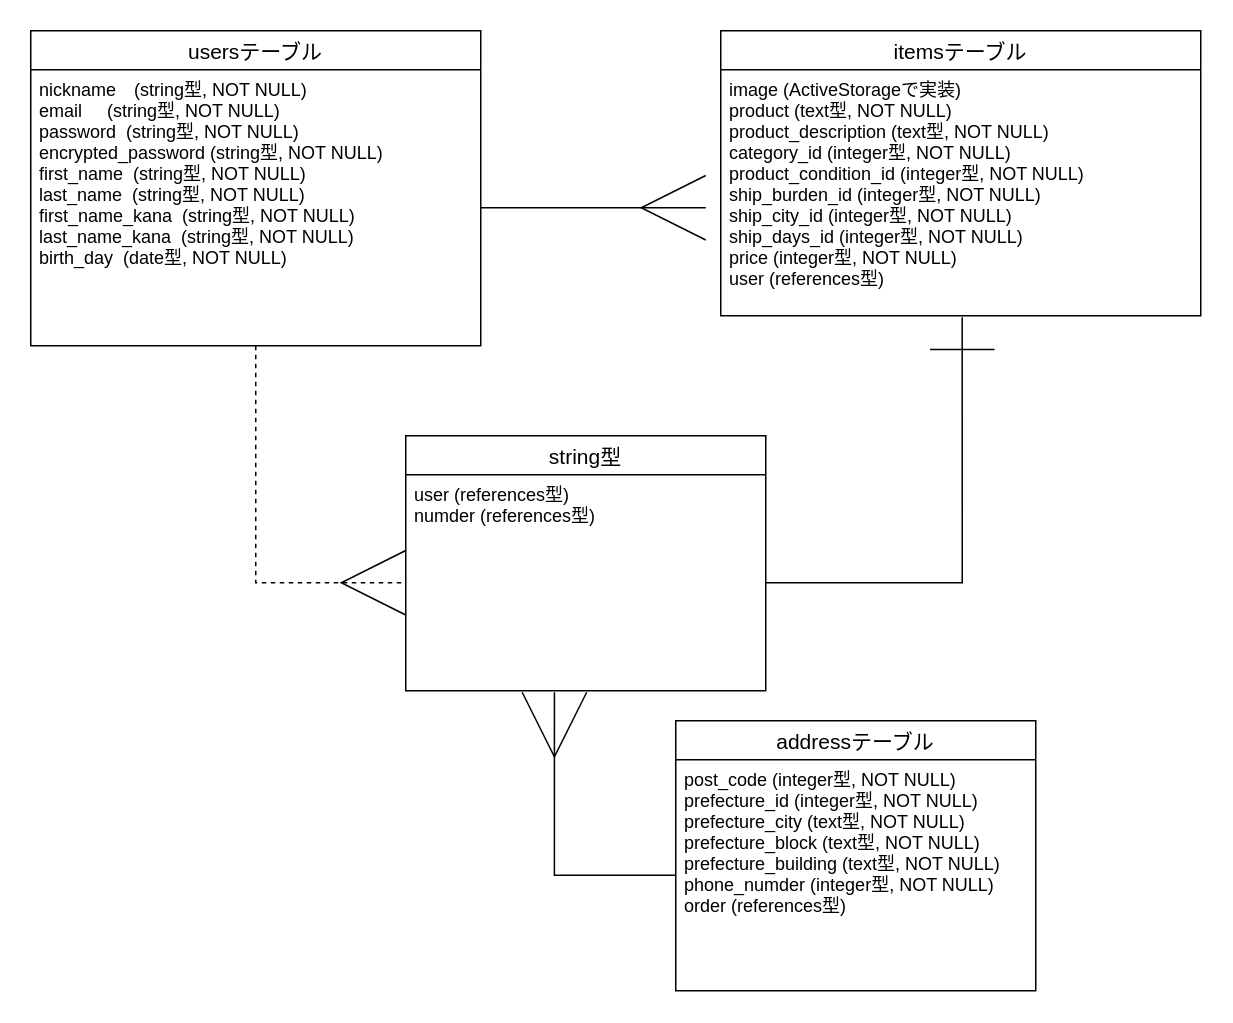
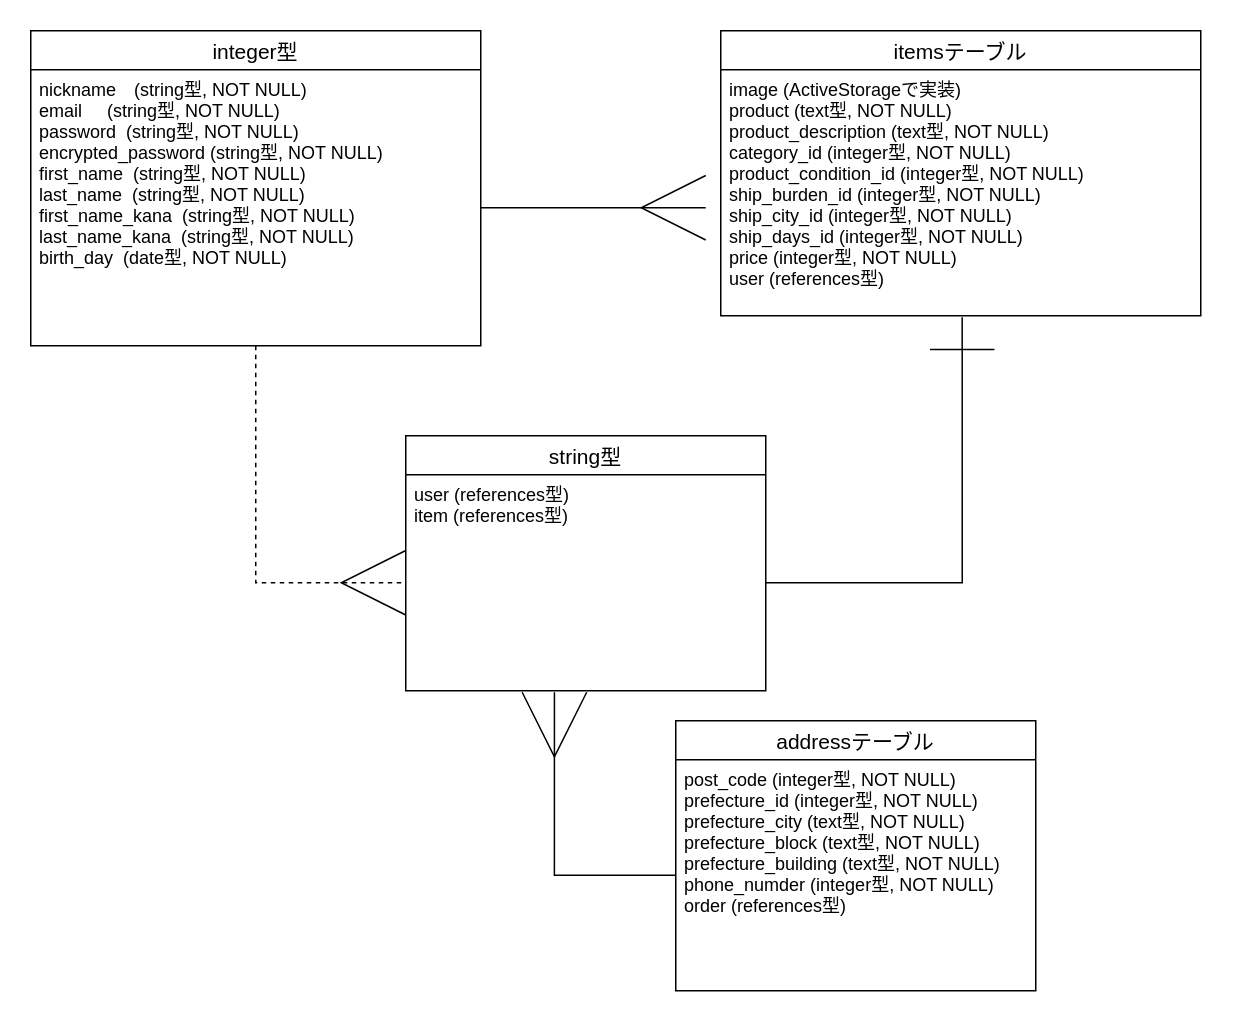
(255, 52) -> (255, 52)
(506, 495) -> (506, 495)
